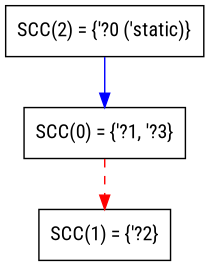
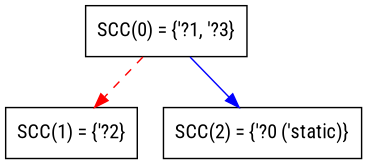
(105, 75) -> (210, 77)
